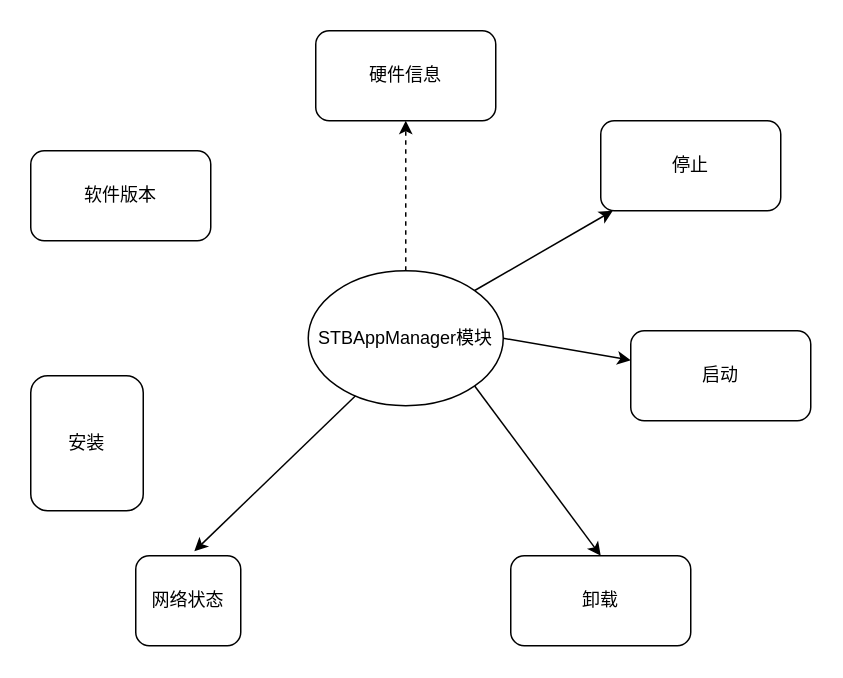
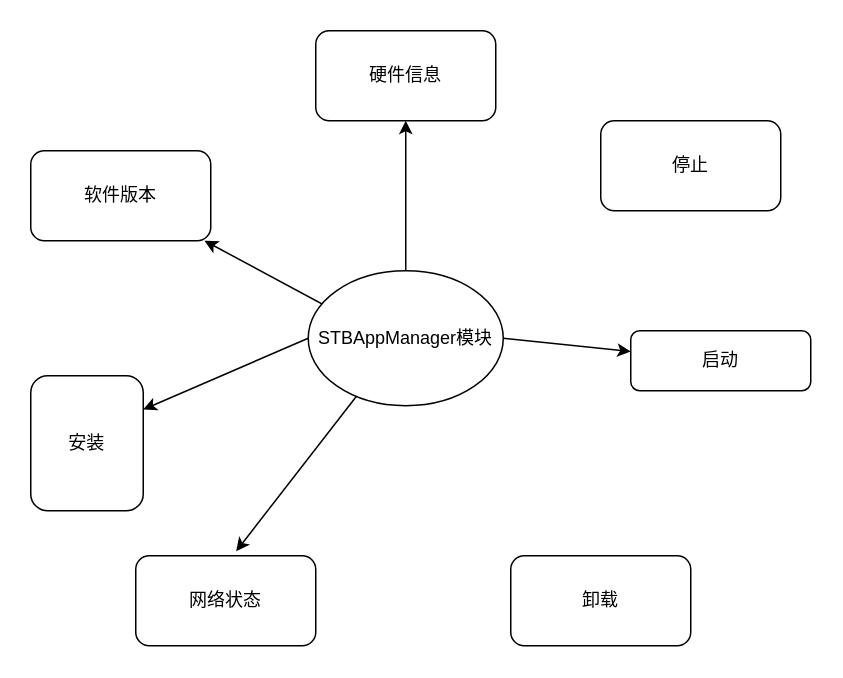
(406, 201) -> (406, 201)
(539, 253) -> none
none -> (230, 372)
(721, 376) -> (721, 361)
(535, 467) -> (268, 275)
(188, 601) -> (226, 601)
